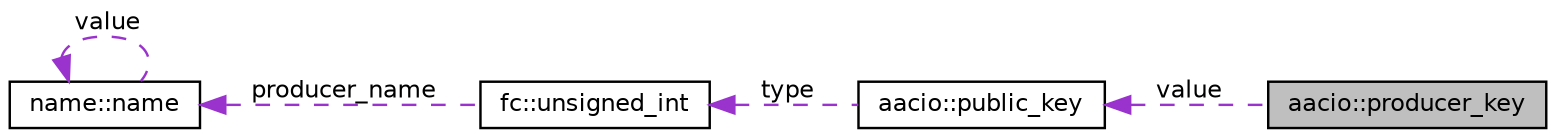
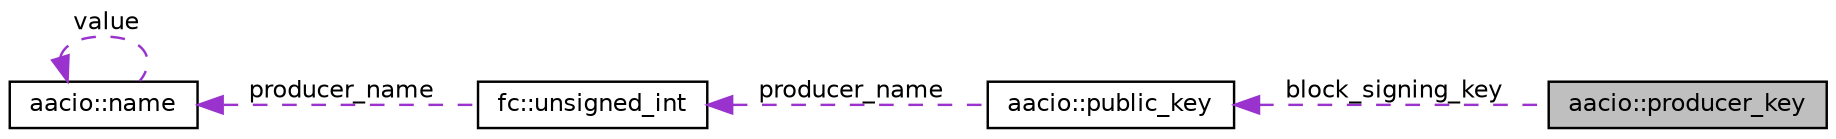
(784, 91) -> (848, 91)
(1187, 91) -> (1391, 91)
(105, 105) -> (104, 105)
